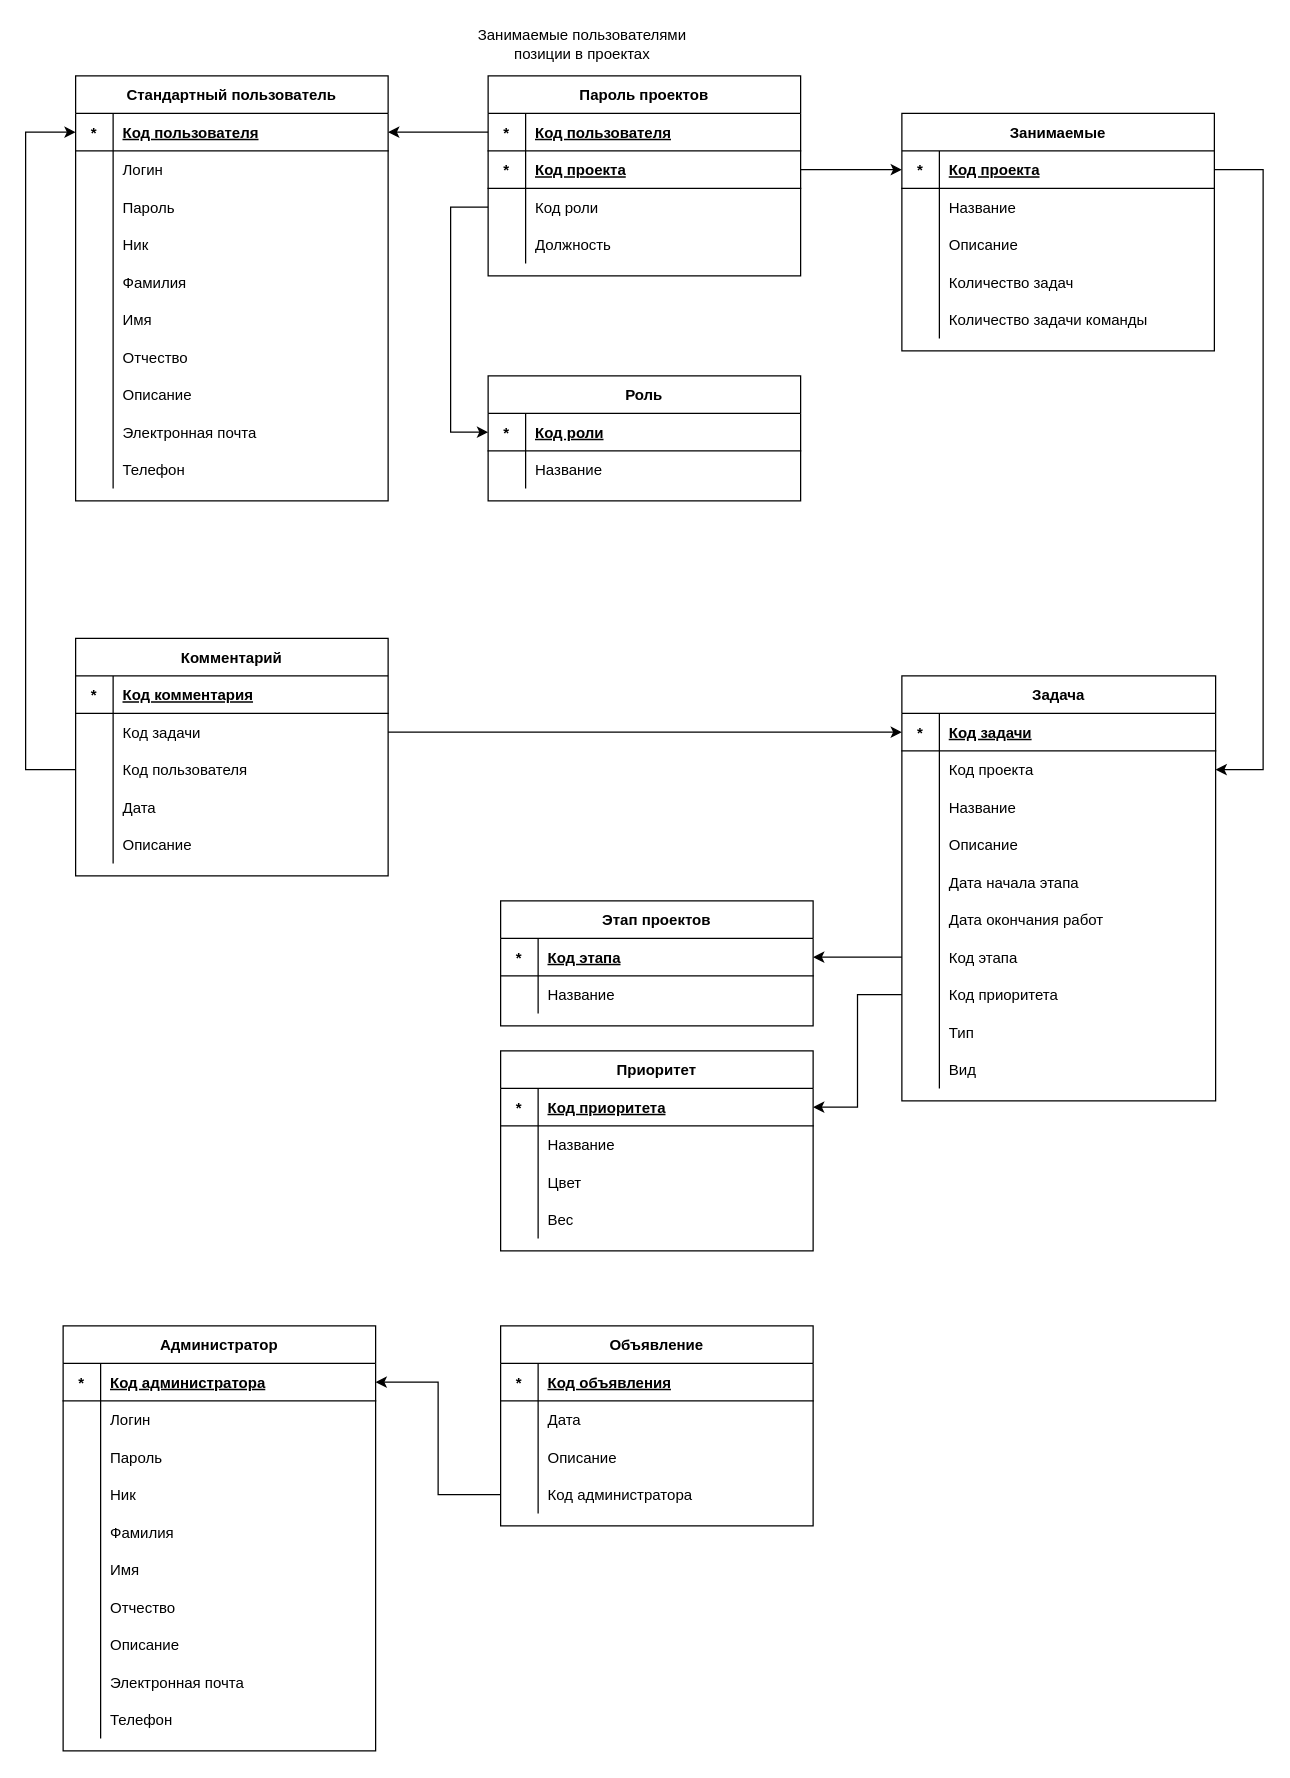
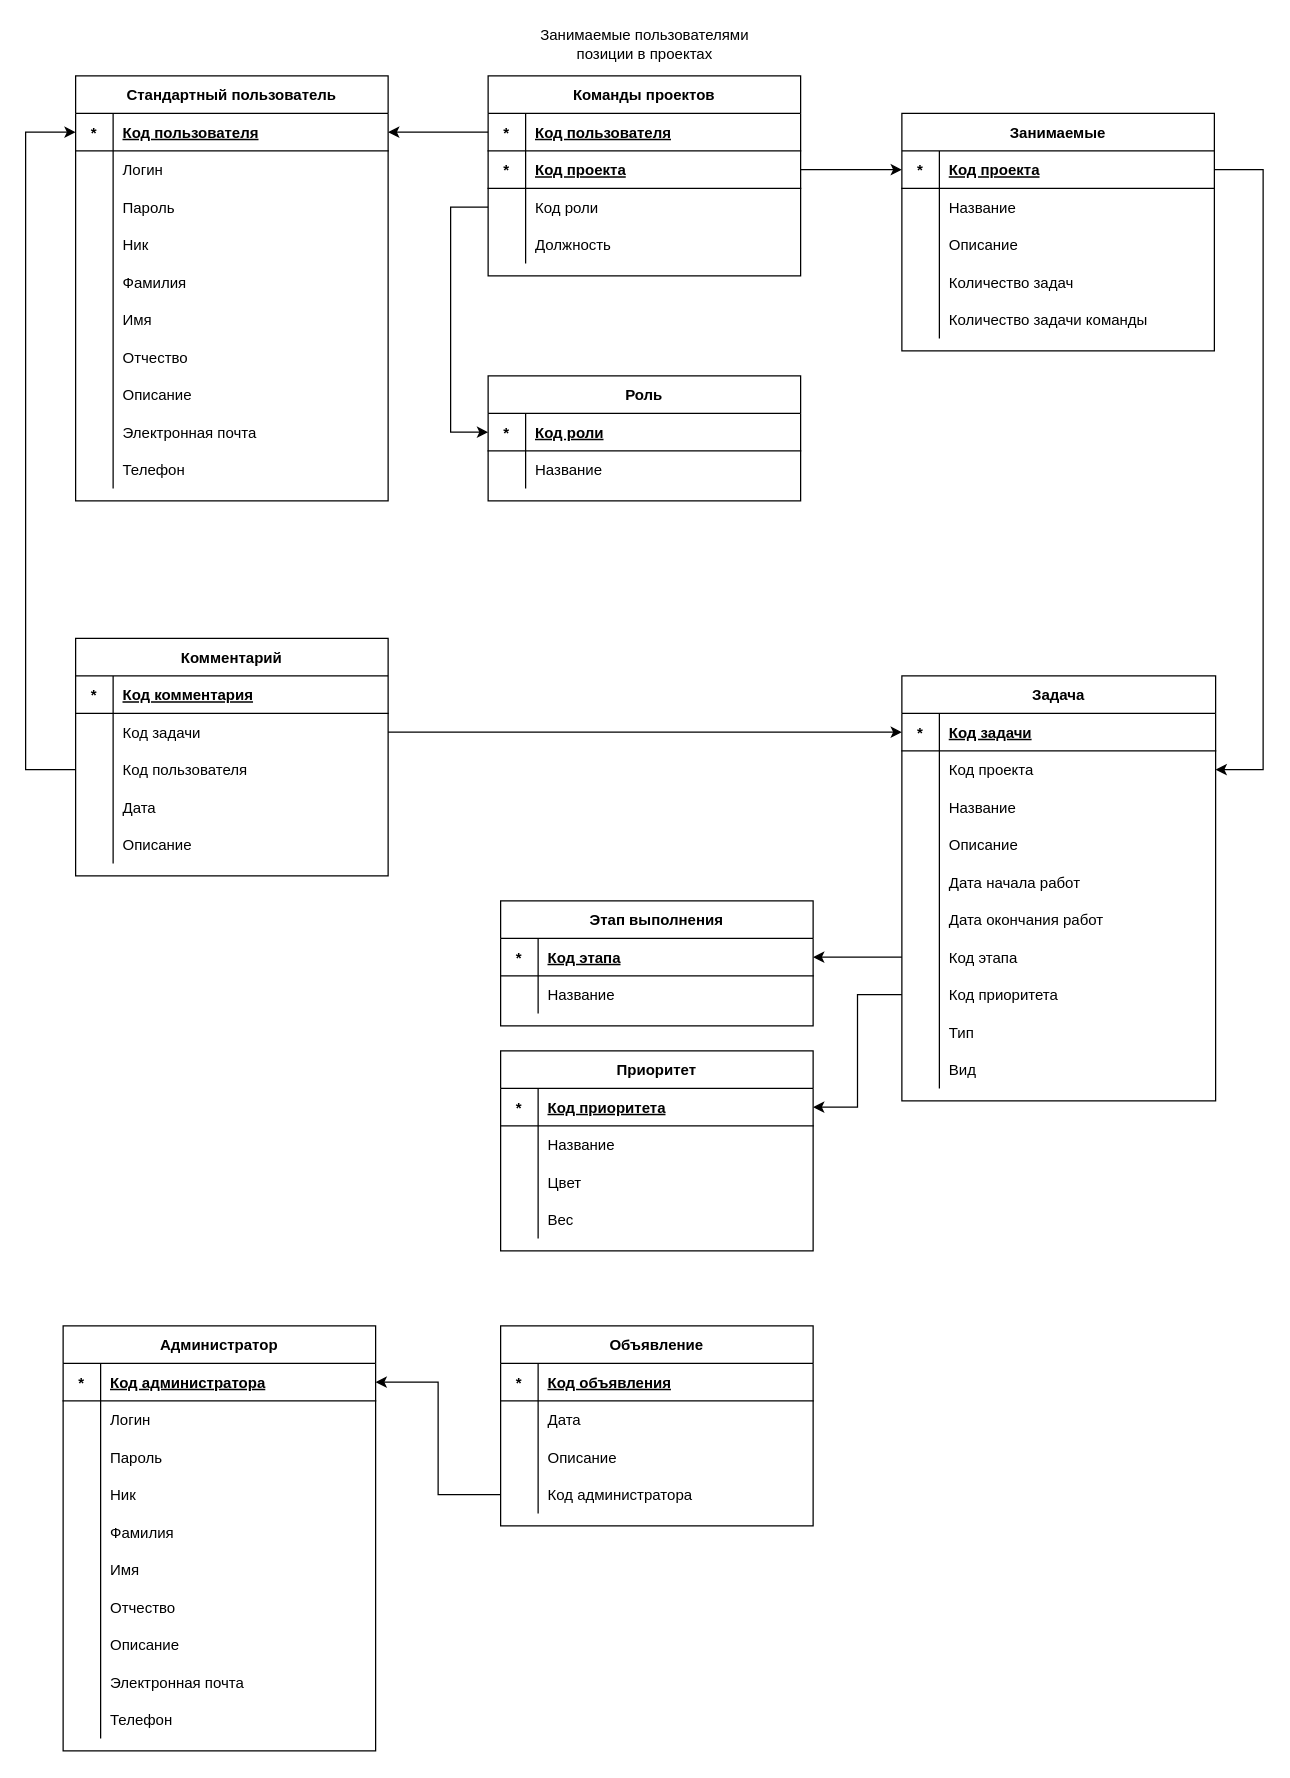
(582, 44) -> (644, 44)
(644, 95) -> (644, 95)
(1016, 883) -> (1016, 883)
(656, 920) -> (656, 920)
